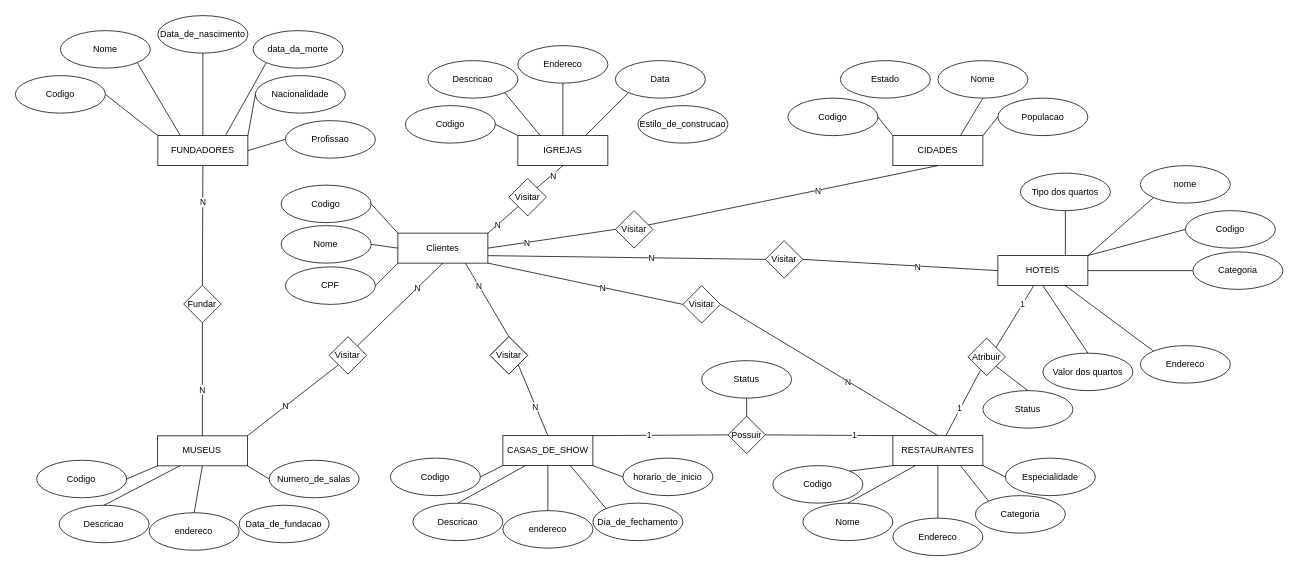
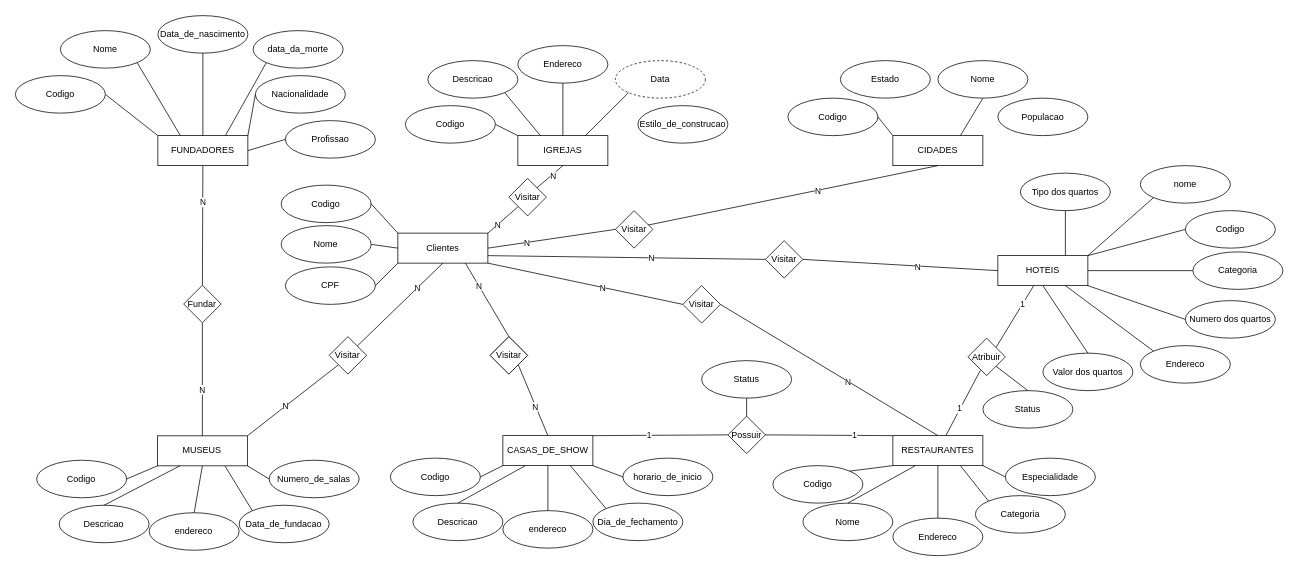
(660, 79) -> (660, 79)
(990, 126) -> none
none -> (1137, 302)
none -> (1230, 319)
none -> (239, 488)
